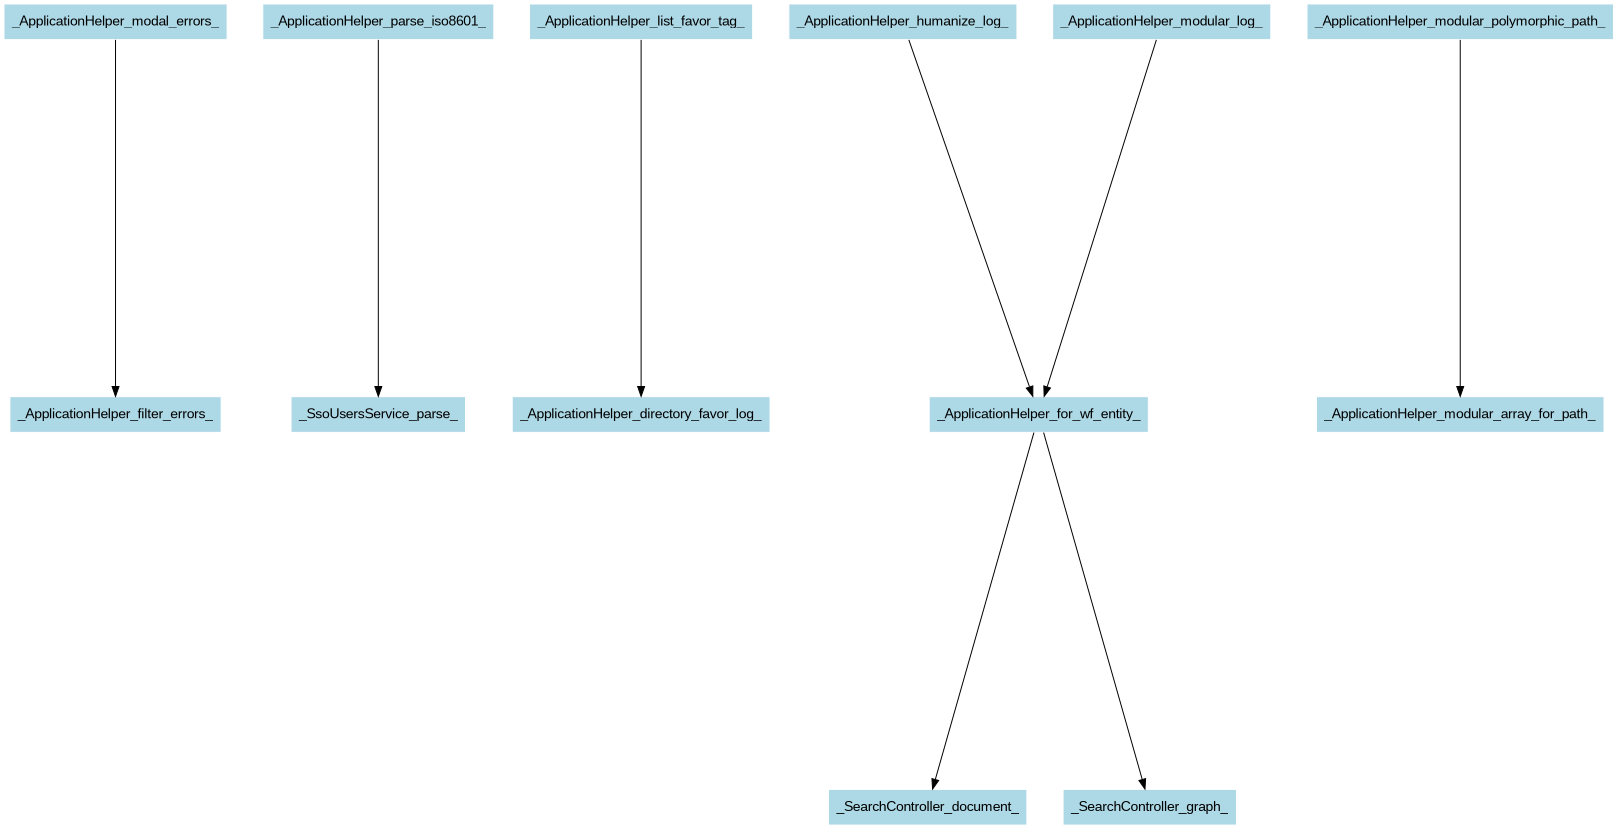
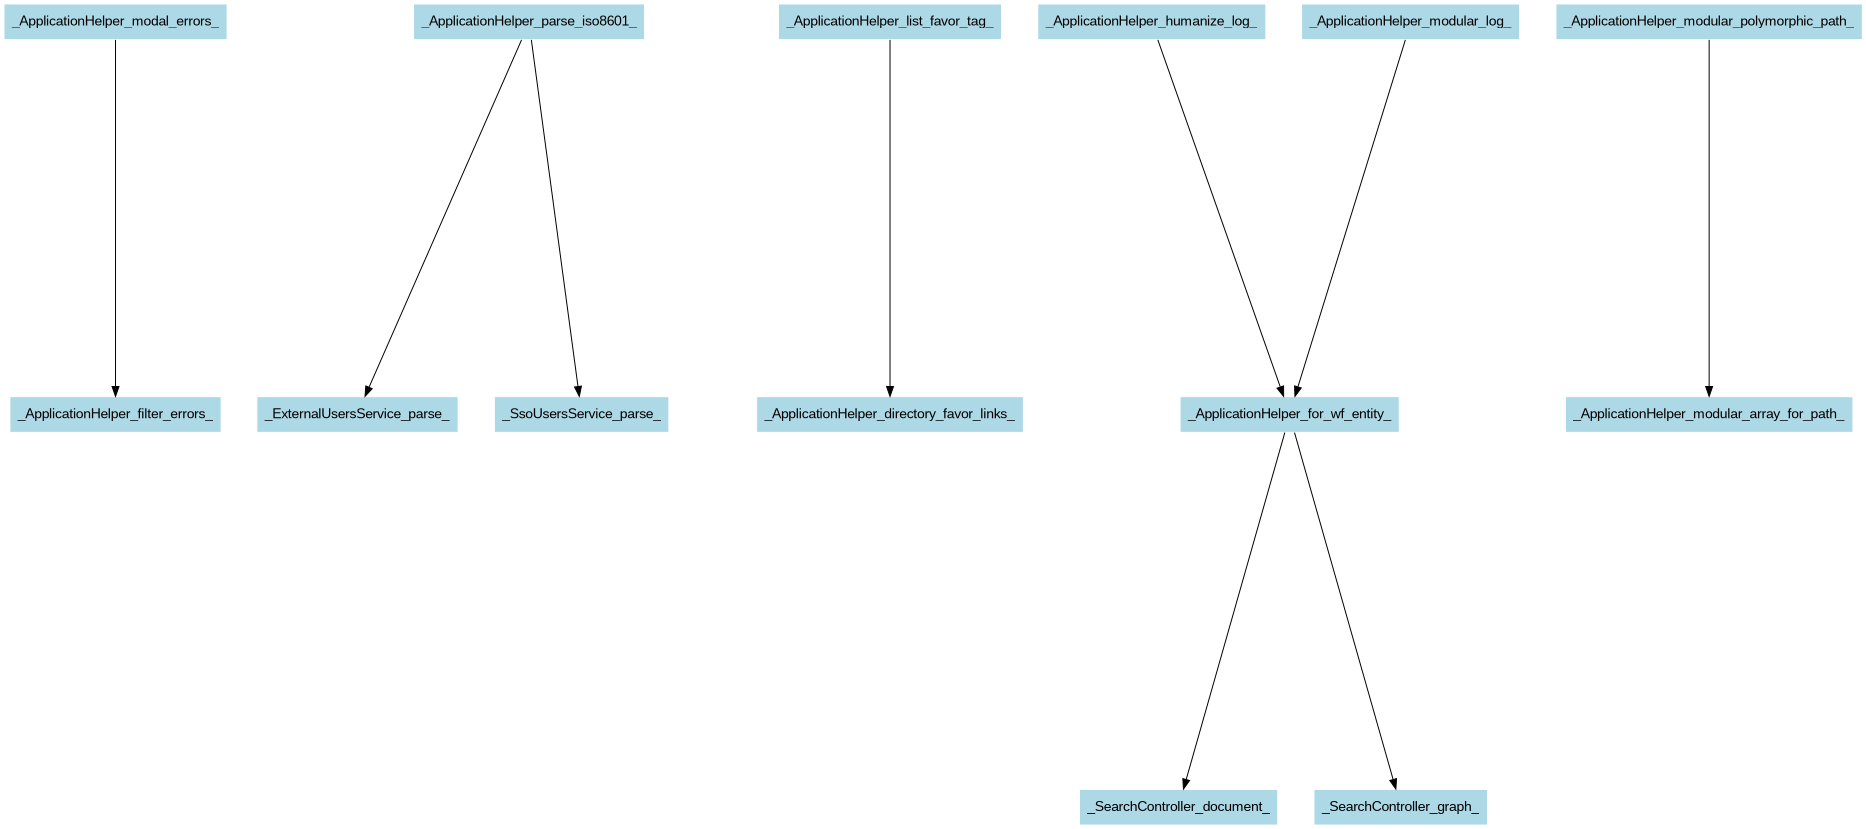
none -> (357, 415)
(641, 415) -> (890, 415)
